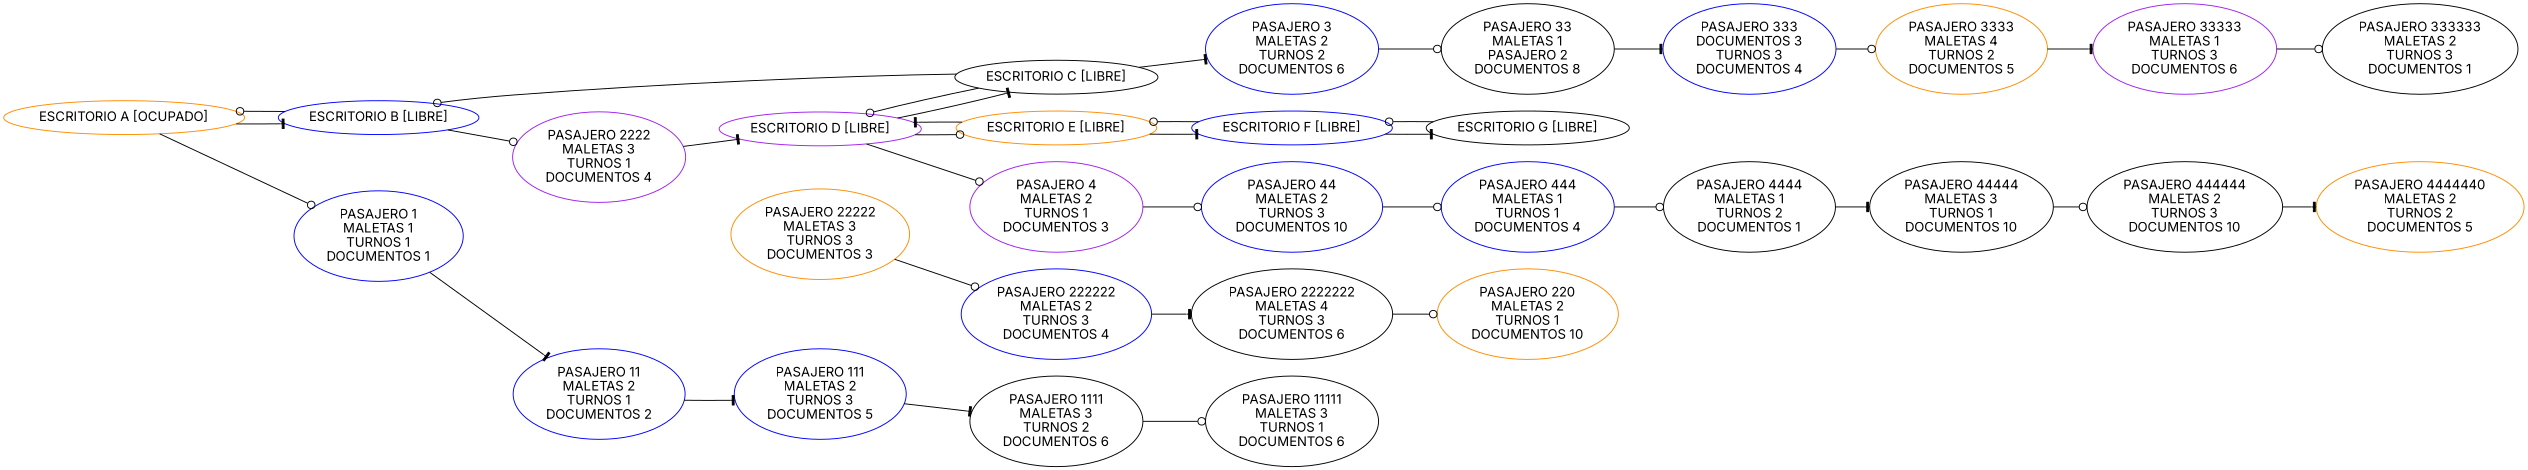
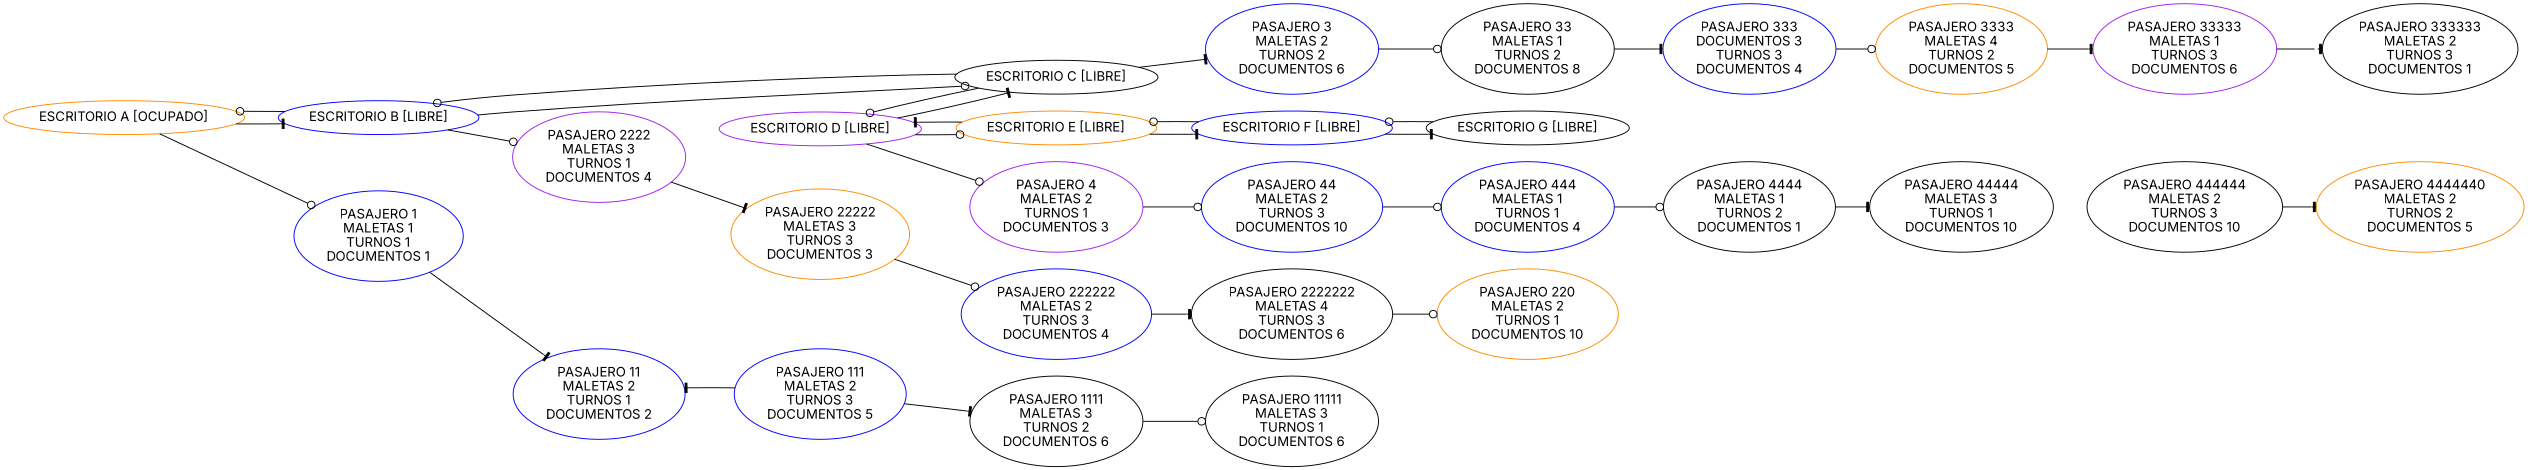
(1528, 49) -> (1528, 49)
(2296, 49) -> (2296, 49)
none -> (719, 99)
(709, 143) -> (707, 195)
(2066, 207) -> none
(707, 400) -> (712, 388)
